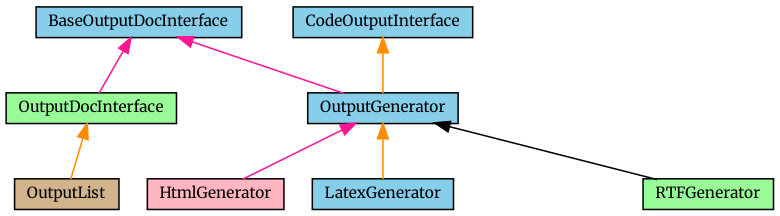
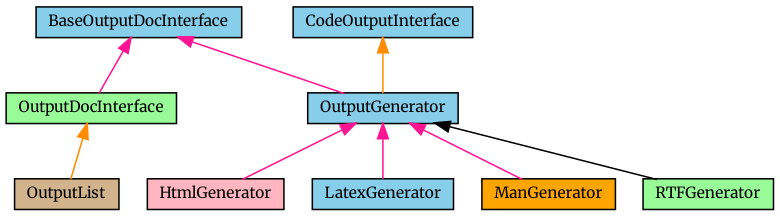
(383, 159) -> (383, 159)
none -> (549, 194)
